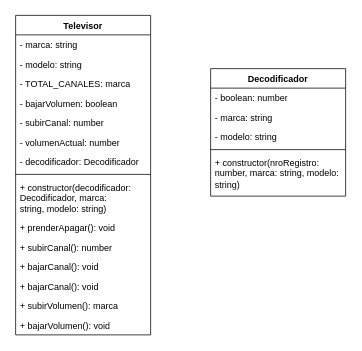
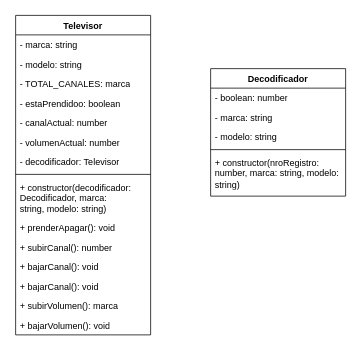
(72, 104) -> (75, 104)
(64, 124) -> (67, 124)
(84, 168) -> (77, 163)
